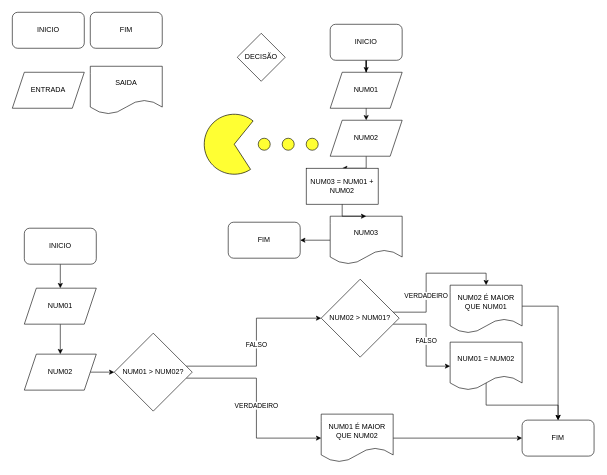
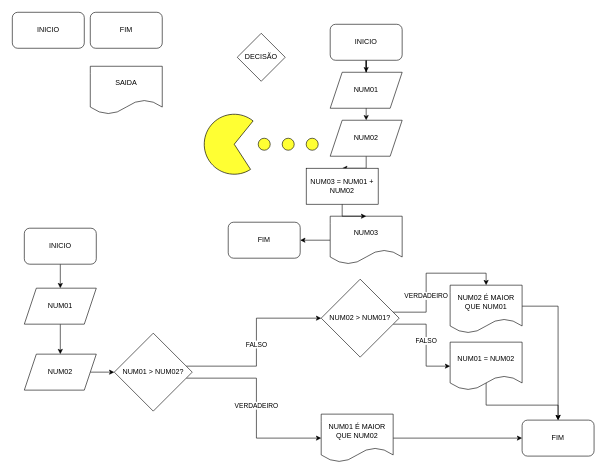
(48, 90) -> none
